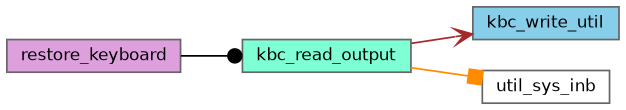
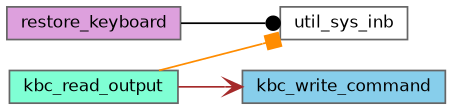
(546, 23) -> (344, 87)
(204, 56) -> (223, 23)
